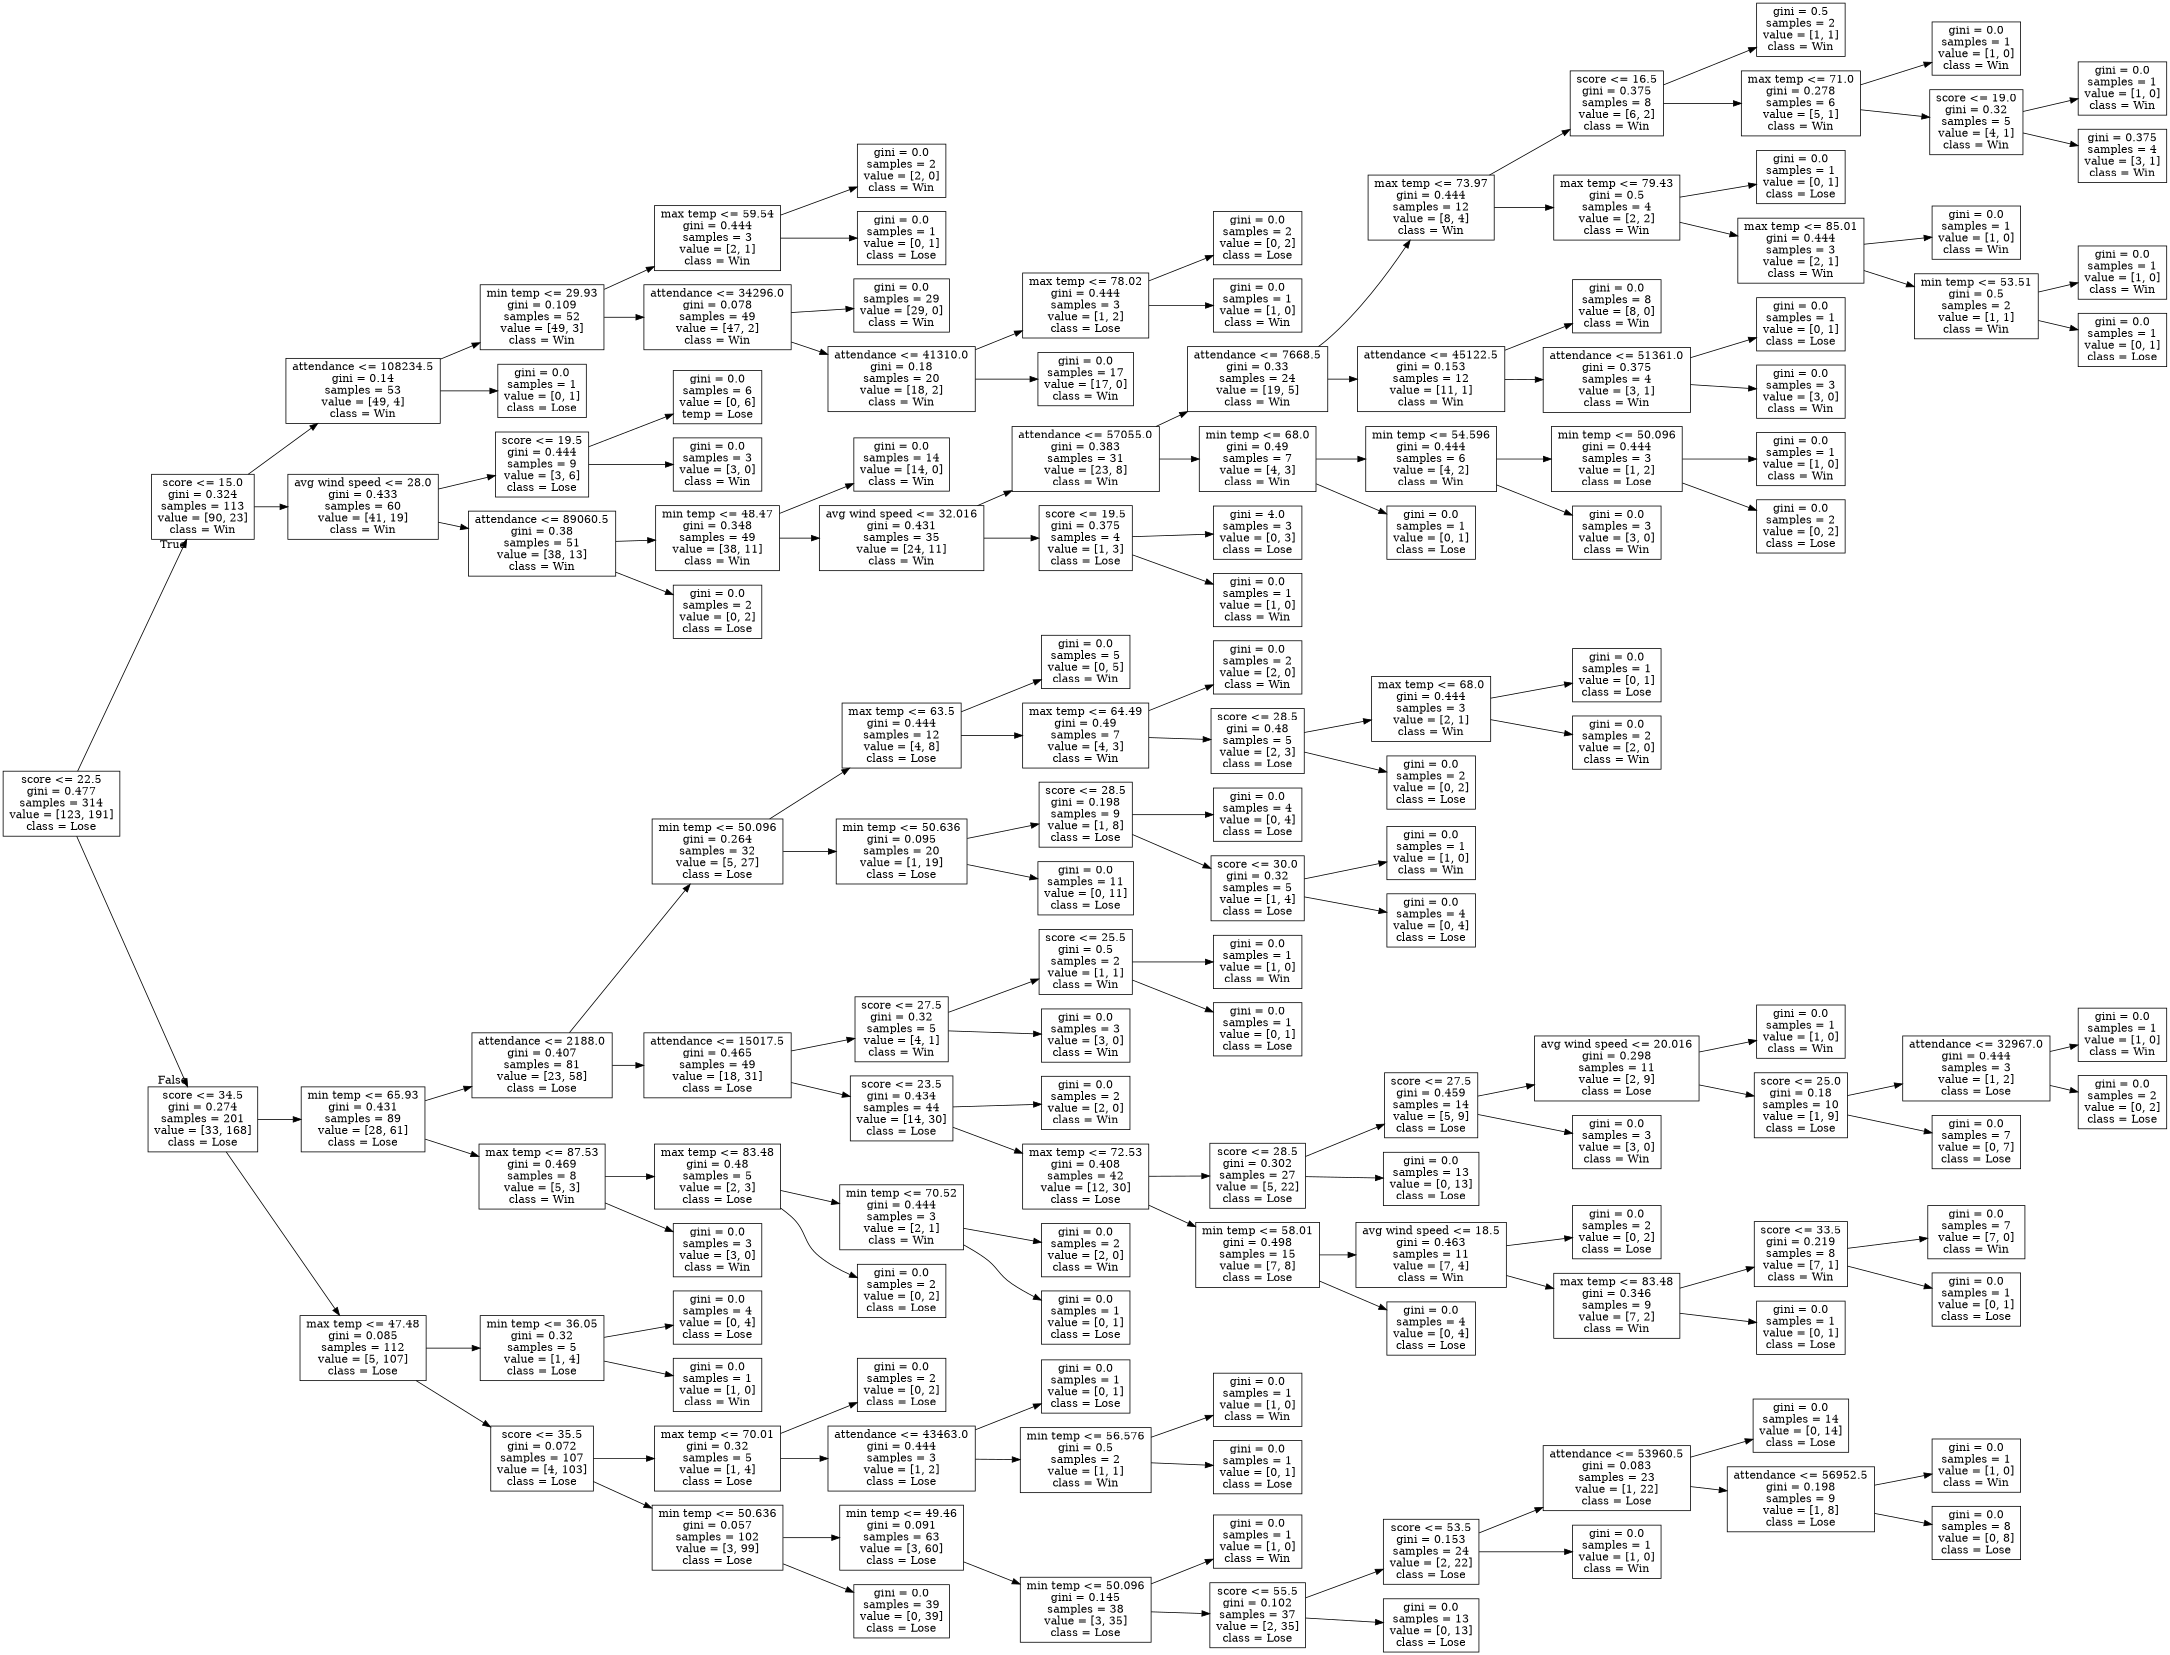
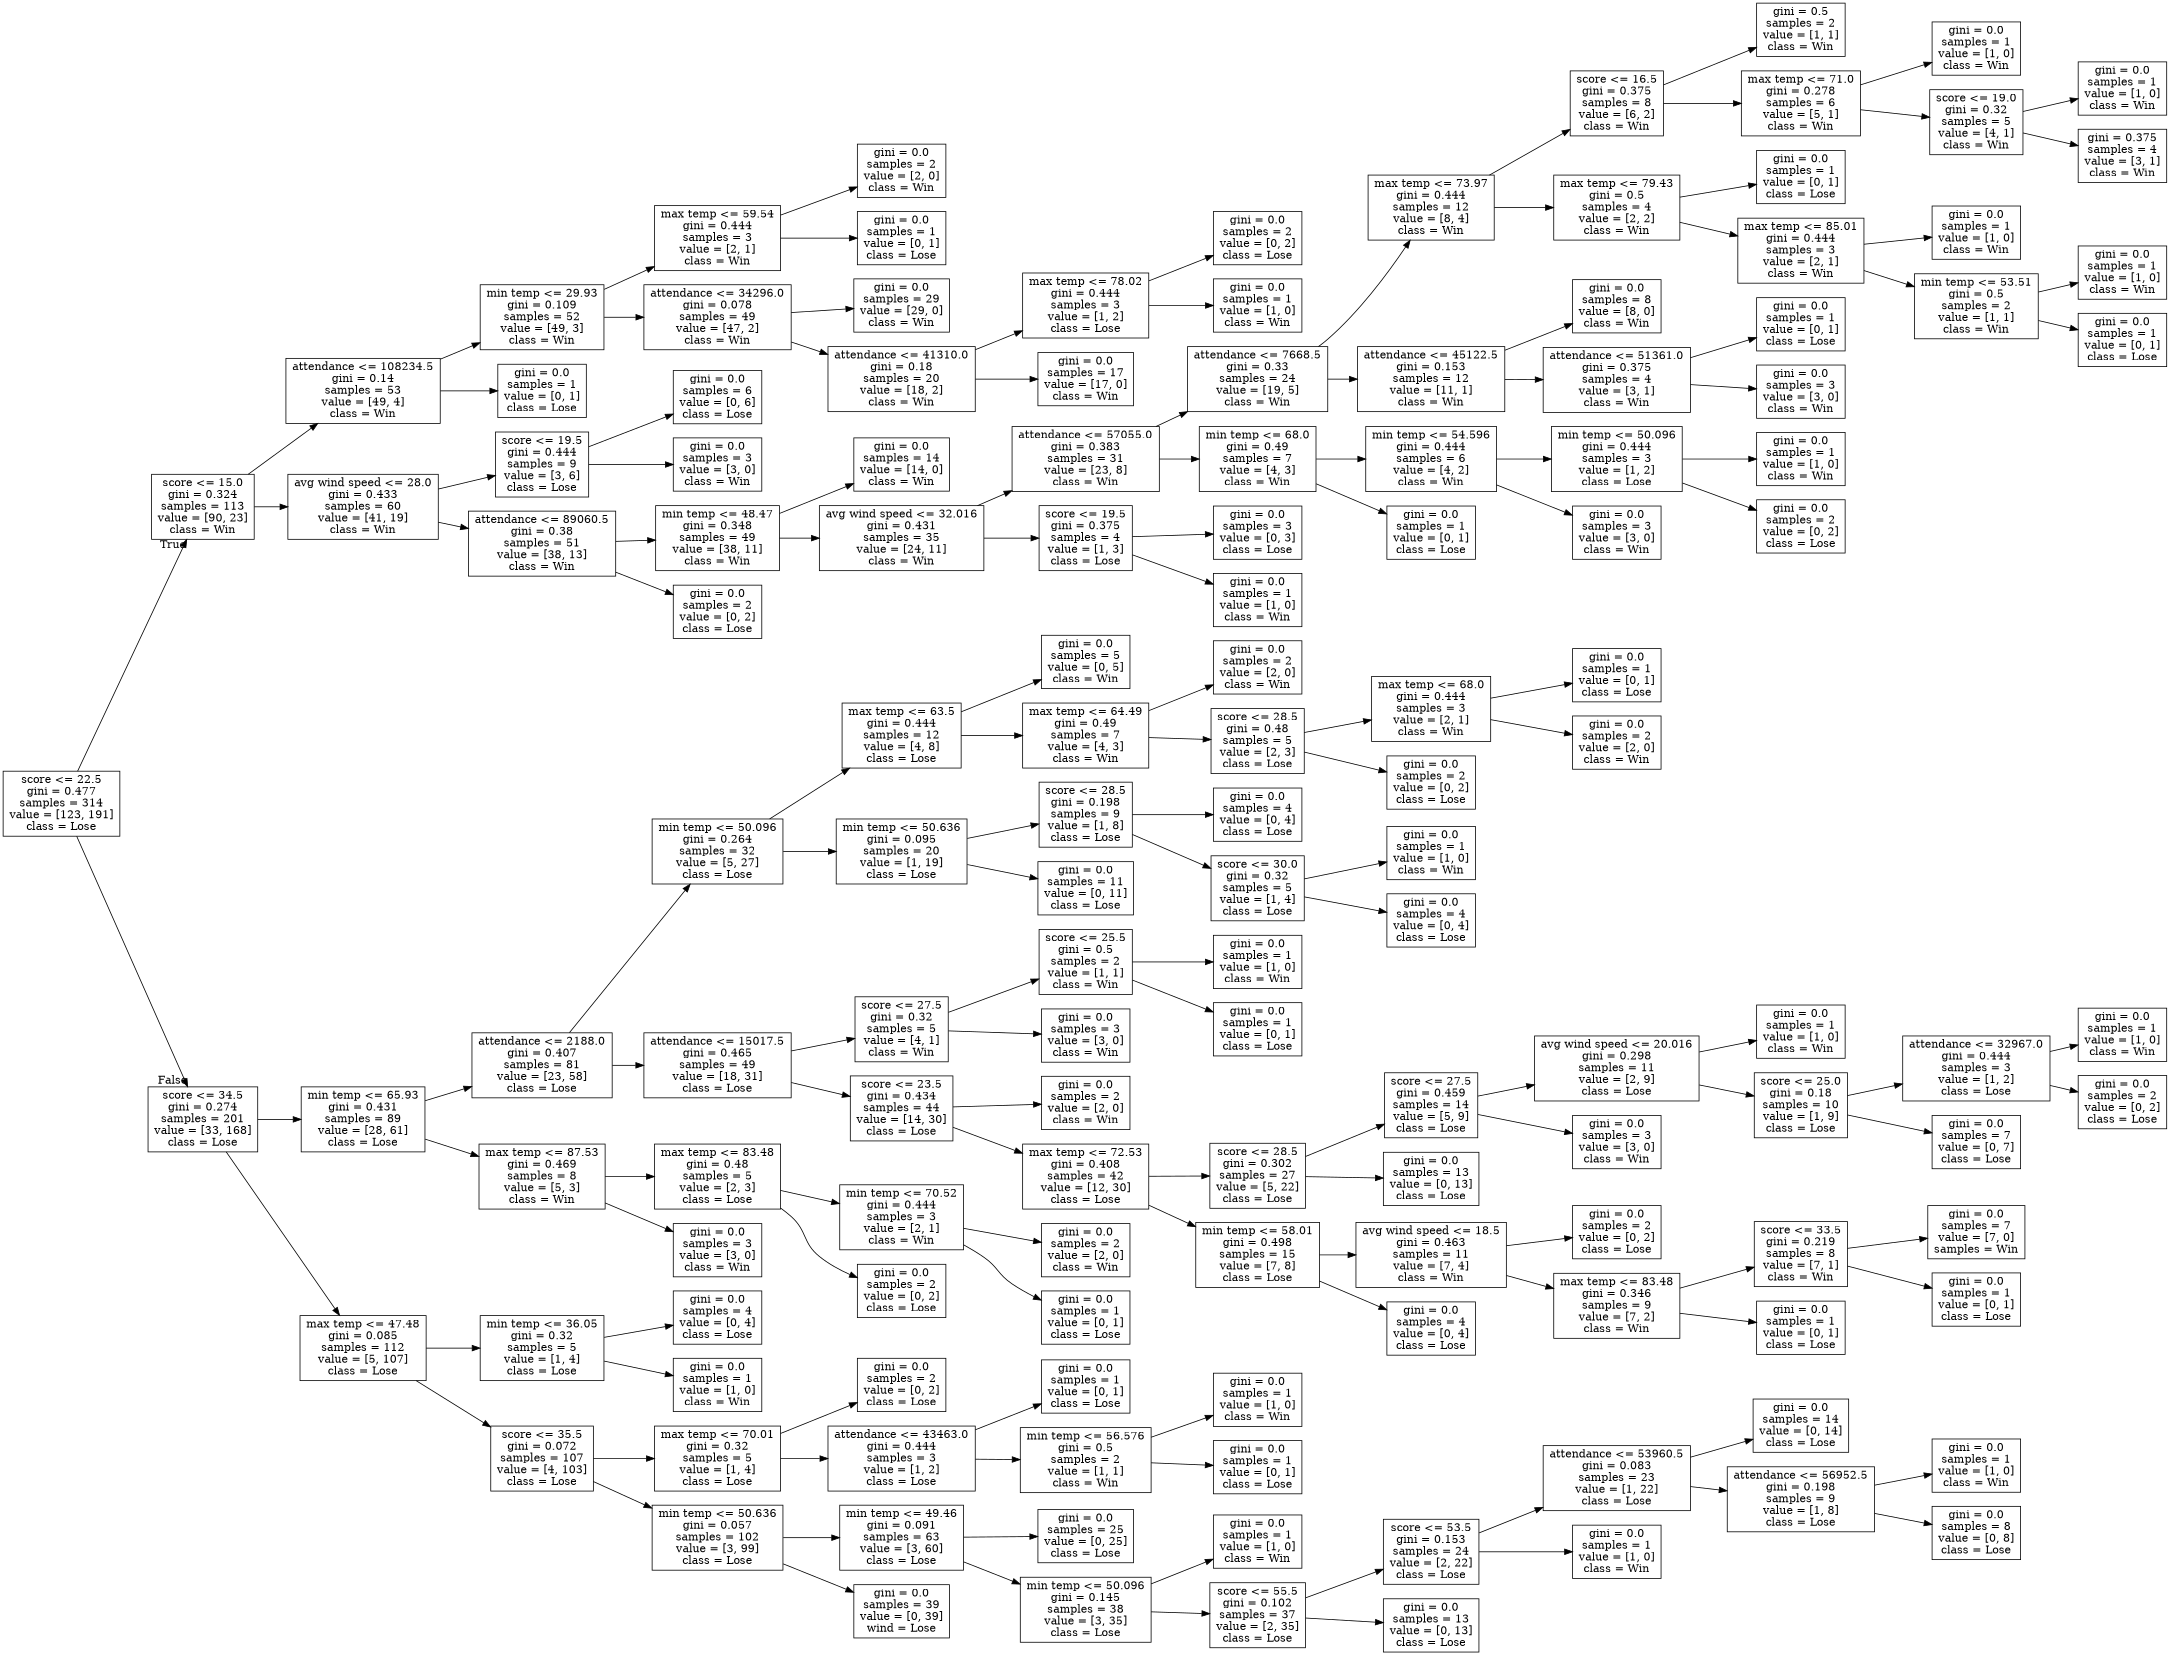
(718, 397) -> (718, 397)
(1258, 533) -> (1258, 533)
(1976, 1232) -> (1976, 1232)
none -> (1086, 1536)
(902, 1611) -> (902, 1611)
